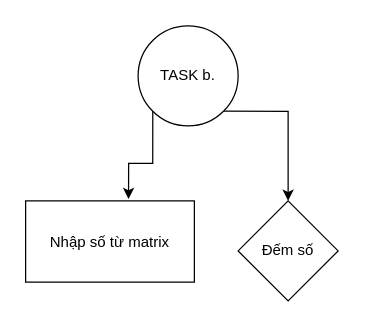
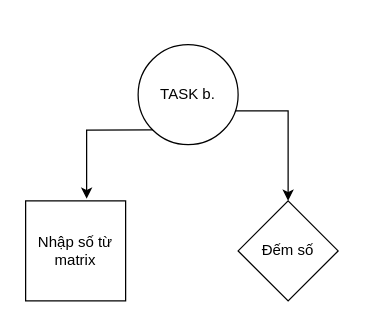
(188, 76) -> (188, 94)
(110, 241) -> (76, 251)
